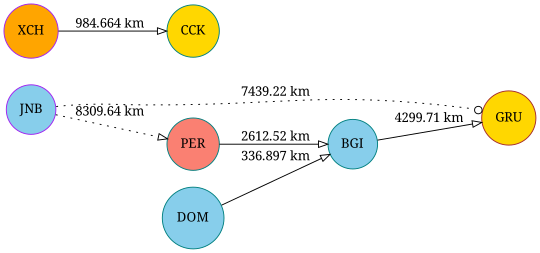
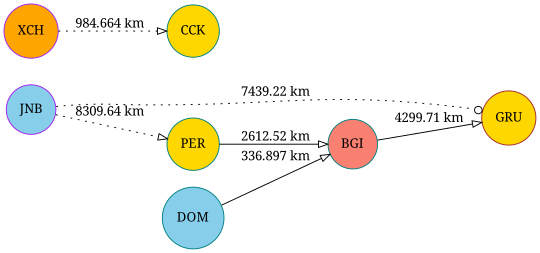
(108, 31) -> (108, 31)
(193, 144) -> (193, 144)
(353, 144) -> (353, 144)
